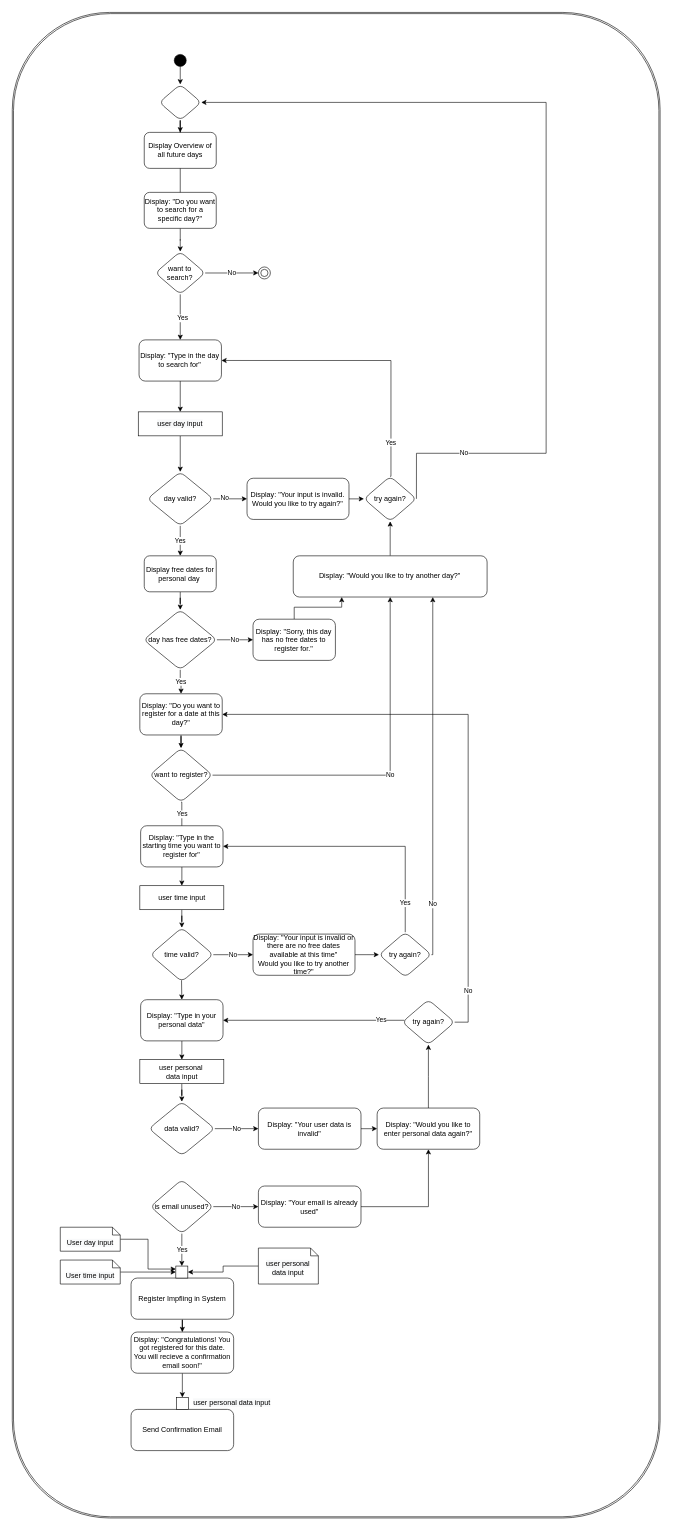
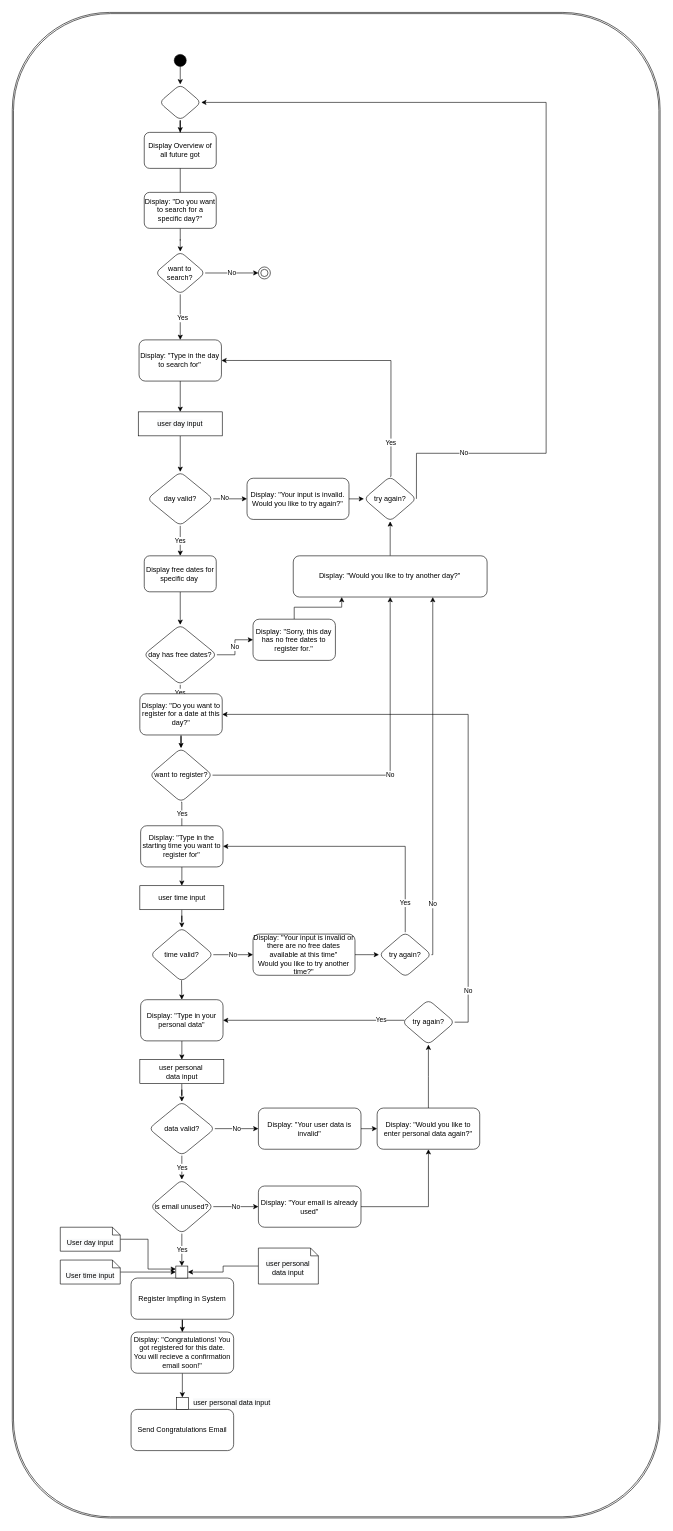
(180, 150) -> (180, 150)
(180, 574) -> (180, 574)
(180, 640) -> (180, 655)
none -> (182, 1169)
(182, 1430) -> (182, 1430)
